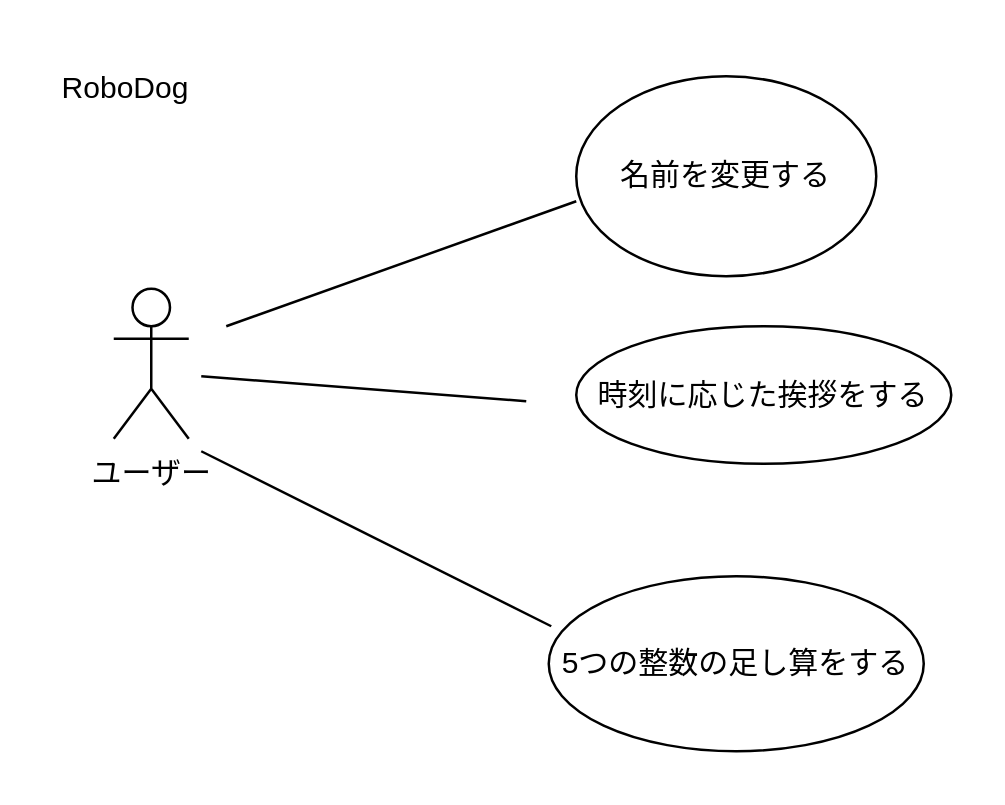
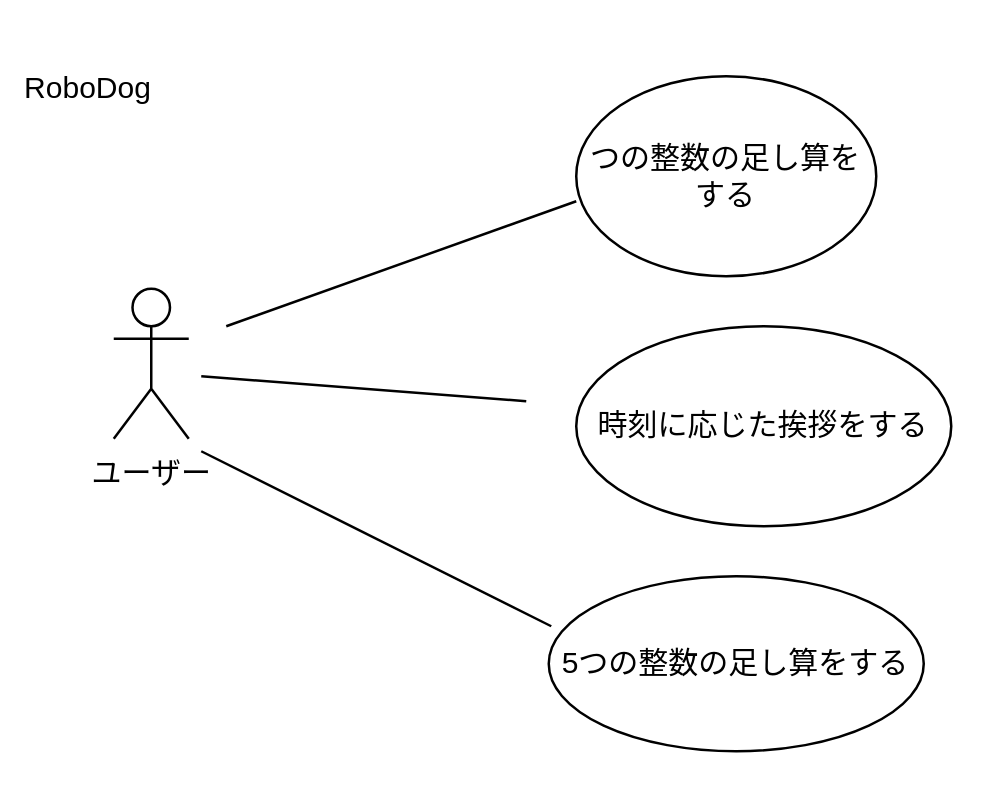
(126, 89) -> (89, 89)
(726, 176) -> (726, 176)
(764, 395) -> (764, 426)
